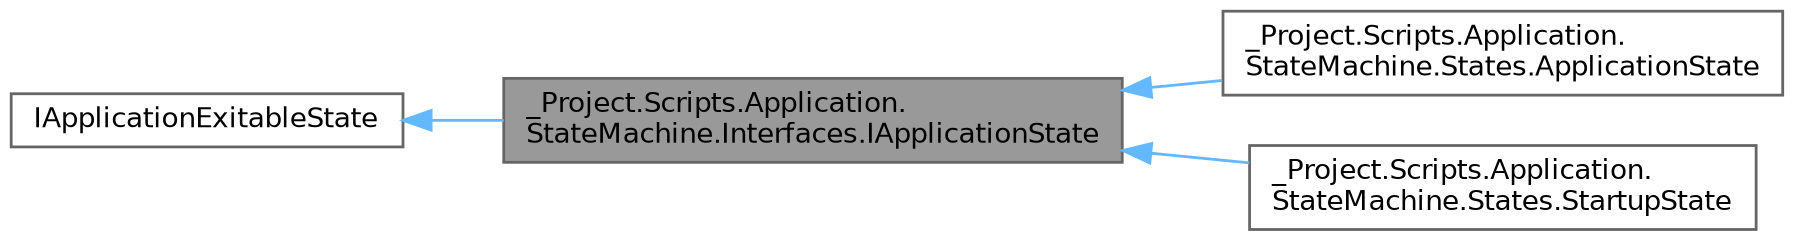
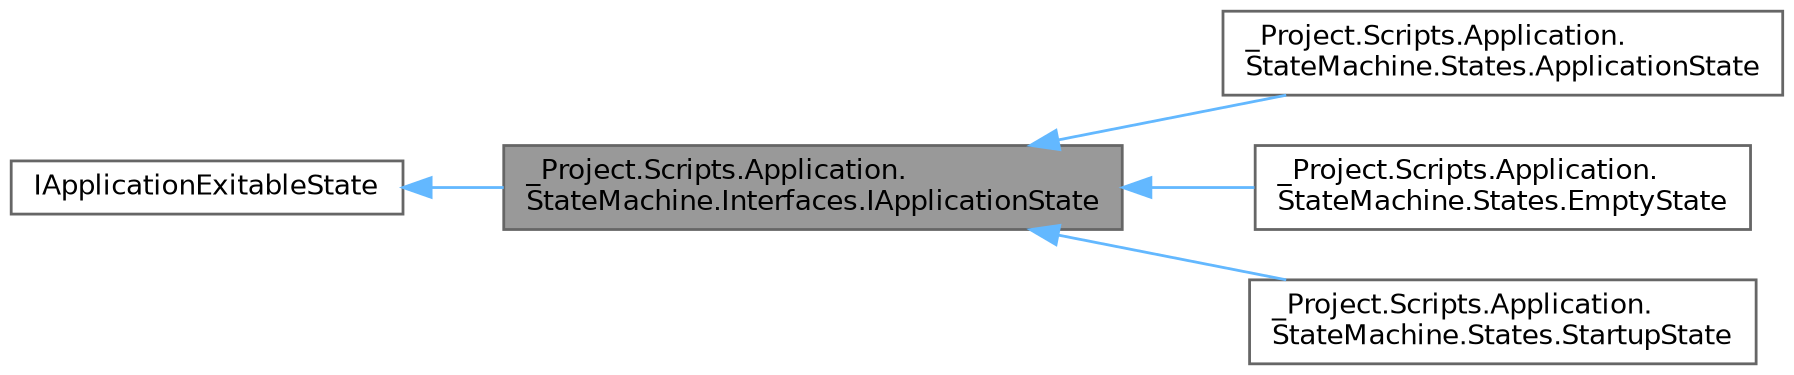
none -> (1503, 188)
